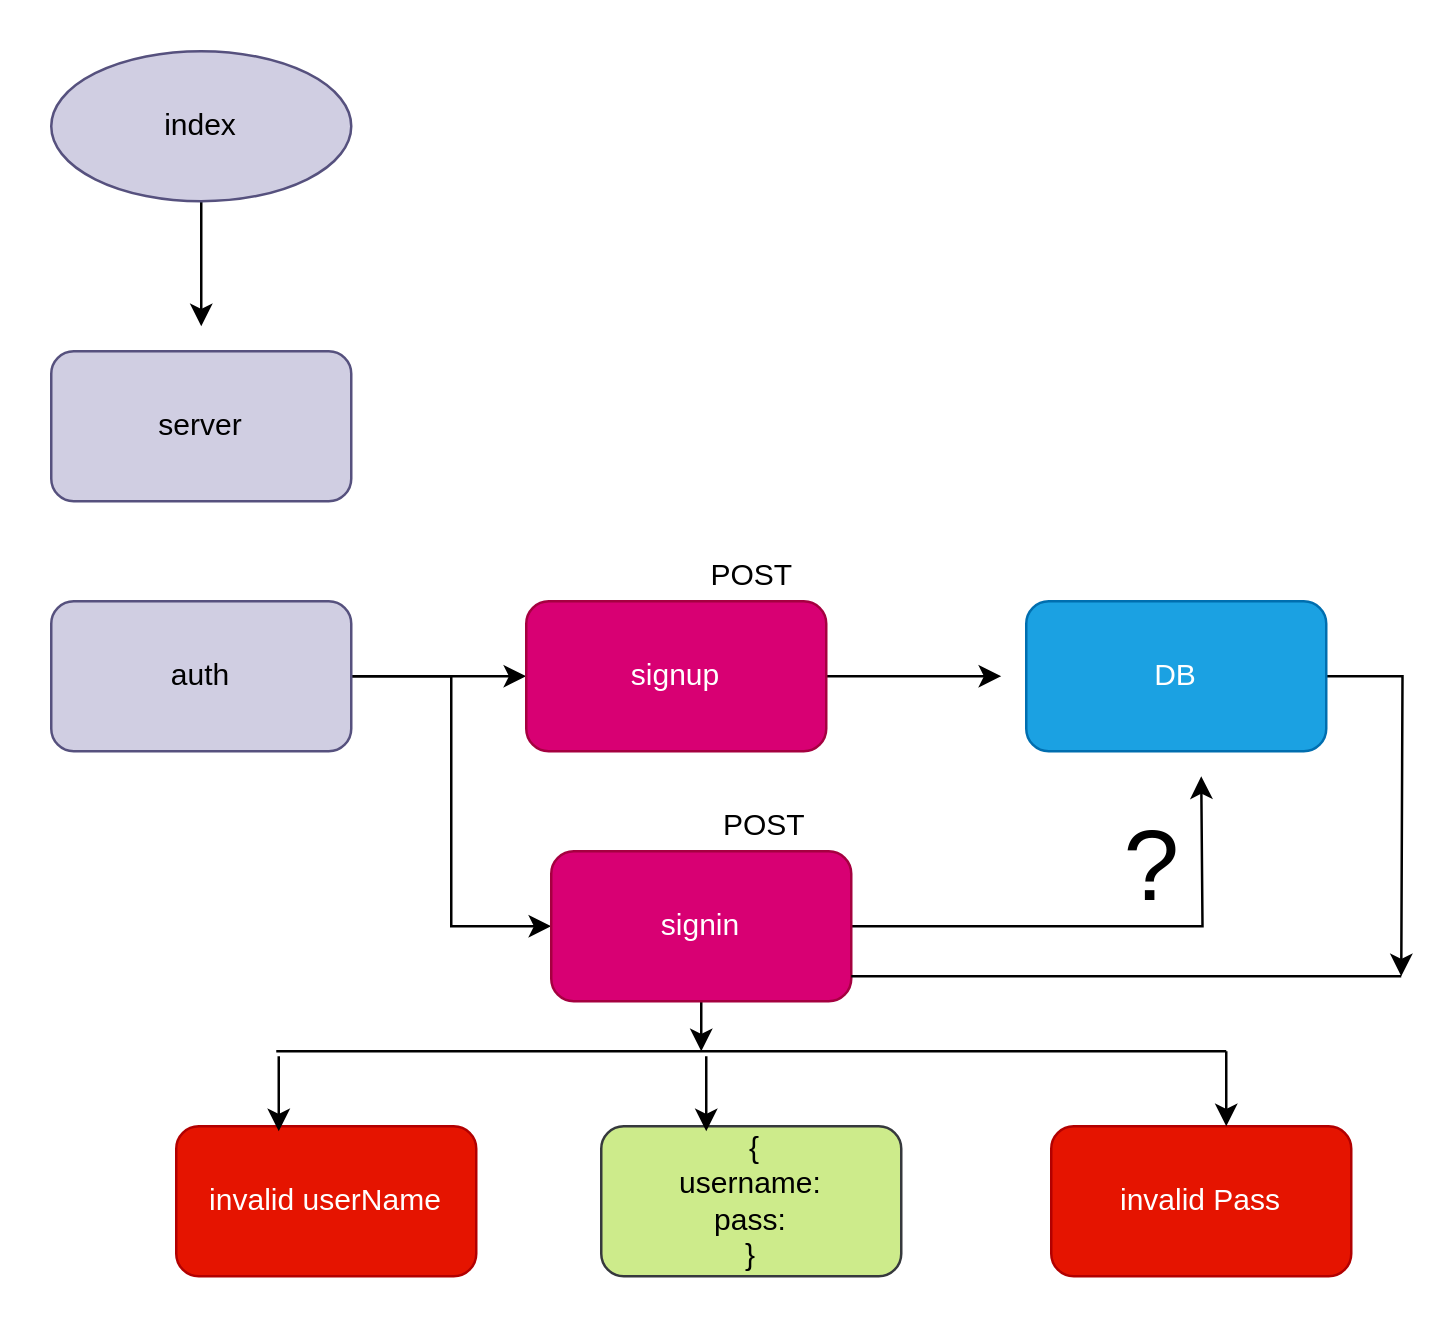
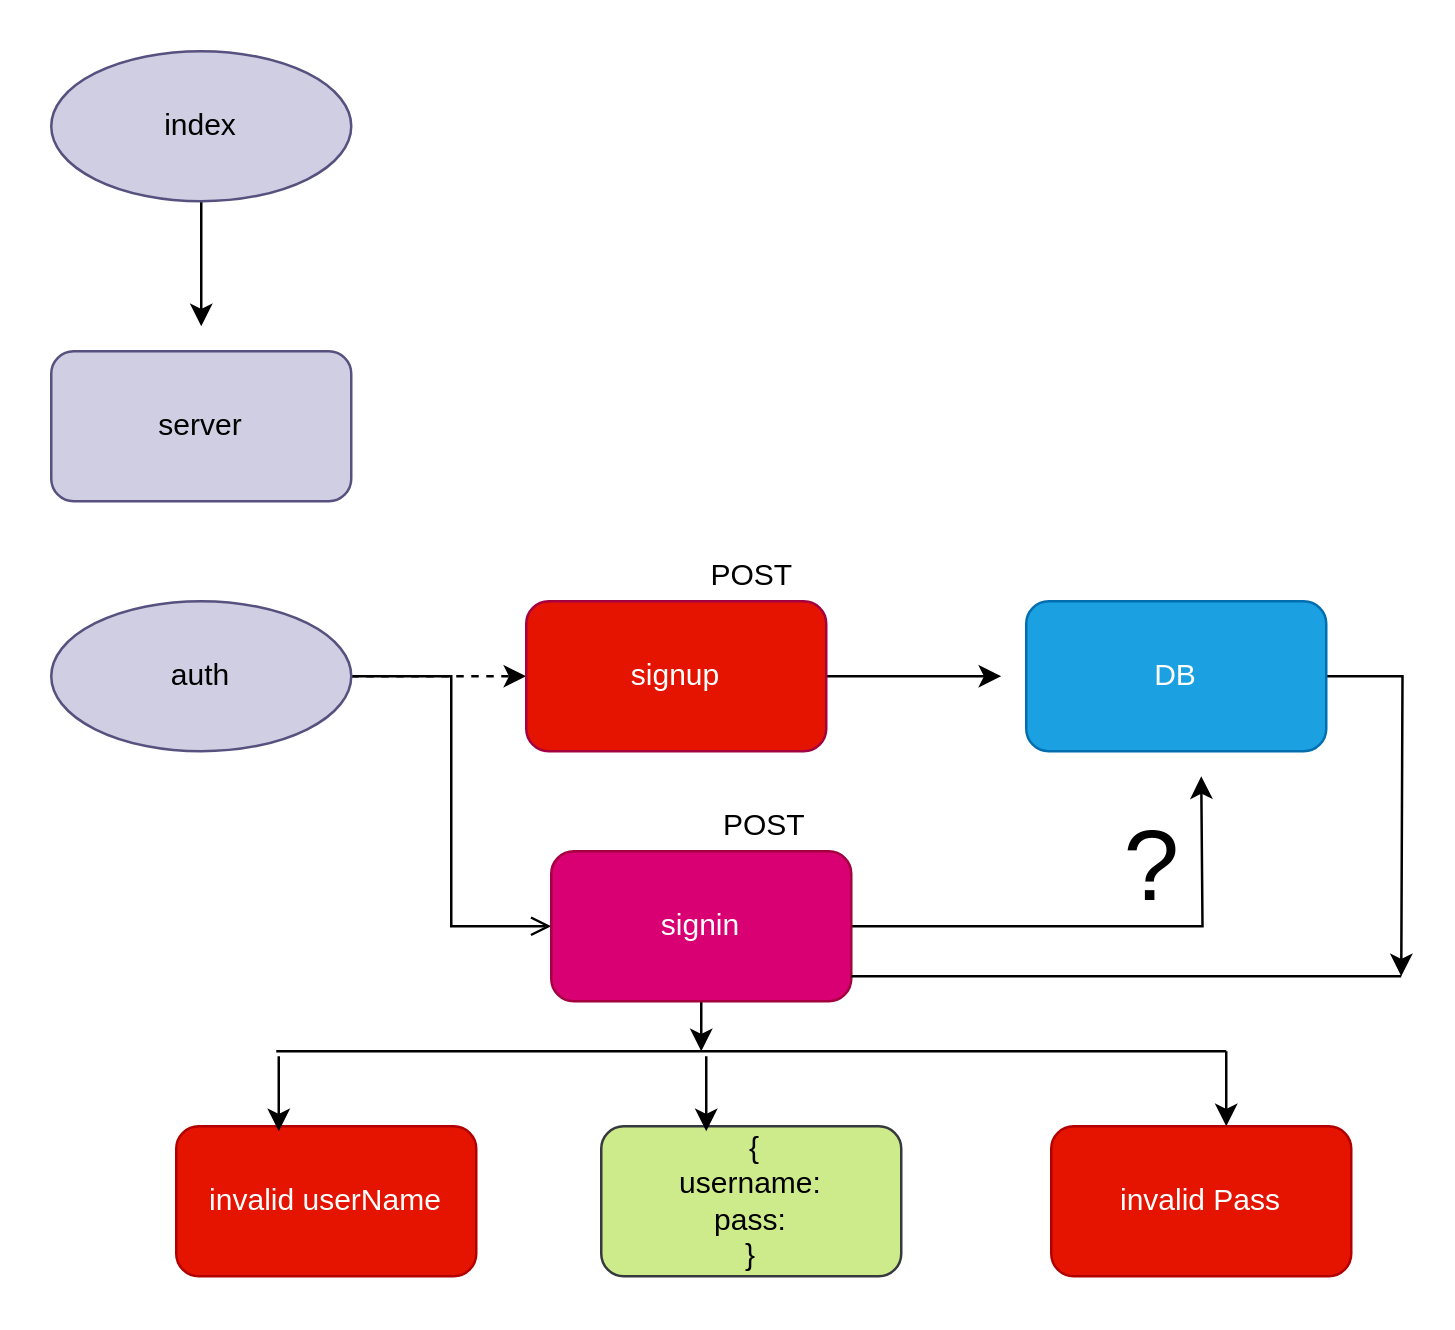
(201, 676) -> (201, 676)
(479, 676) -> (479, 676)
(676, 676) -> (676, 676)
(533, 926) -> (537, 926)
